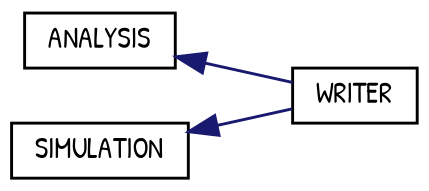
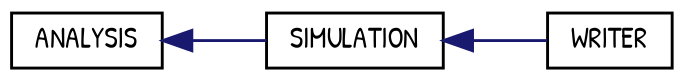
(249, 73) -> (229, 41)
